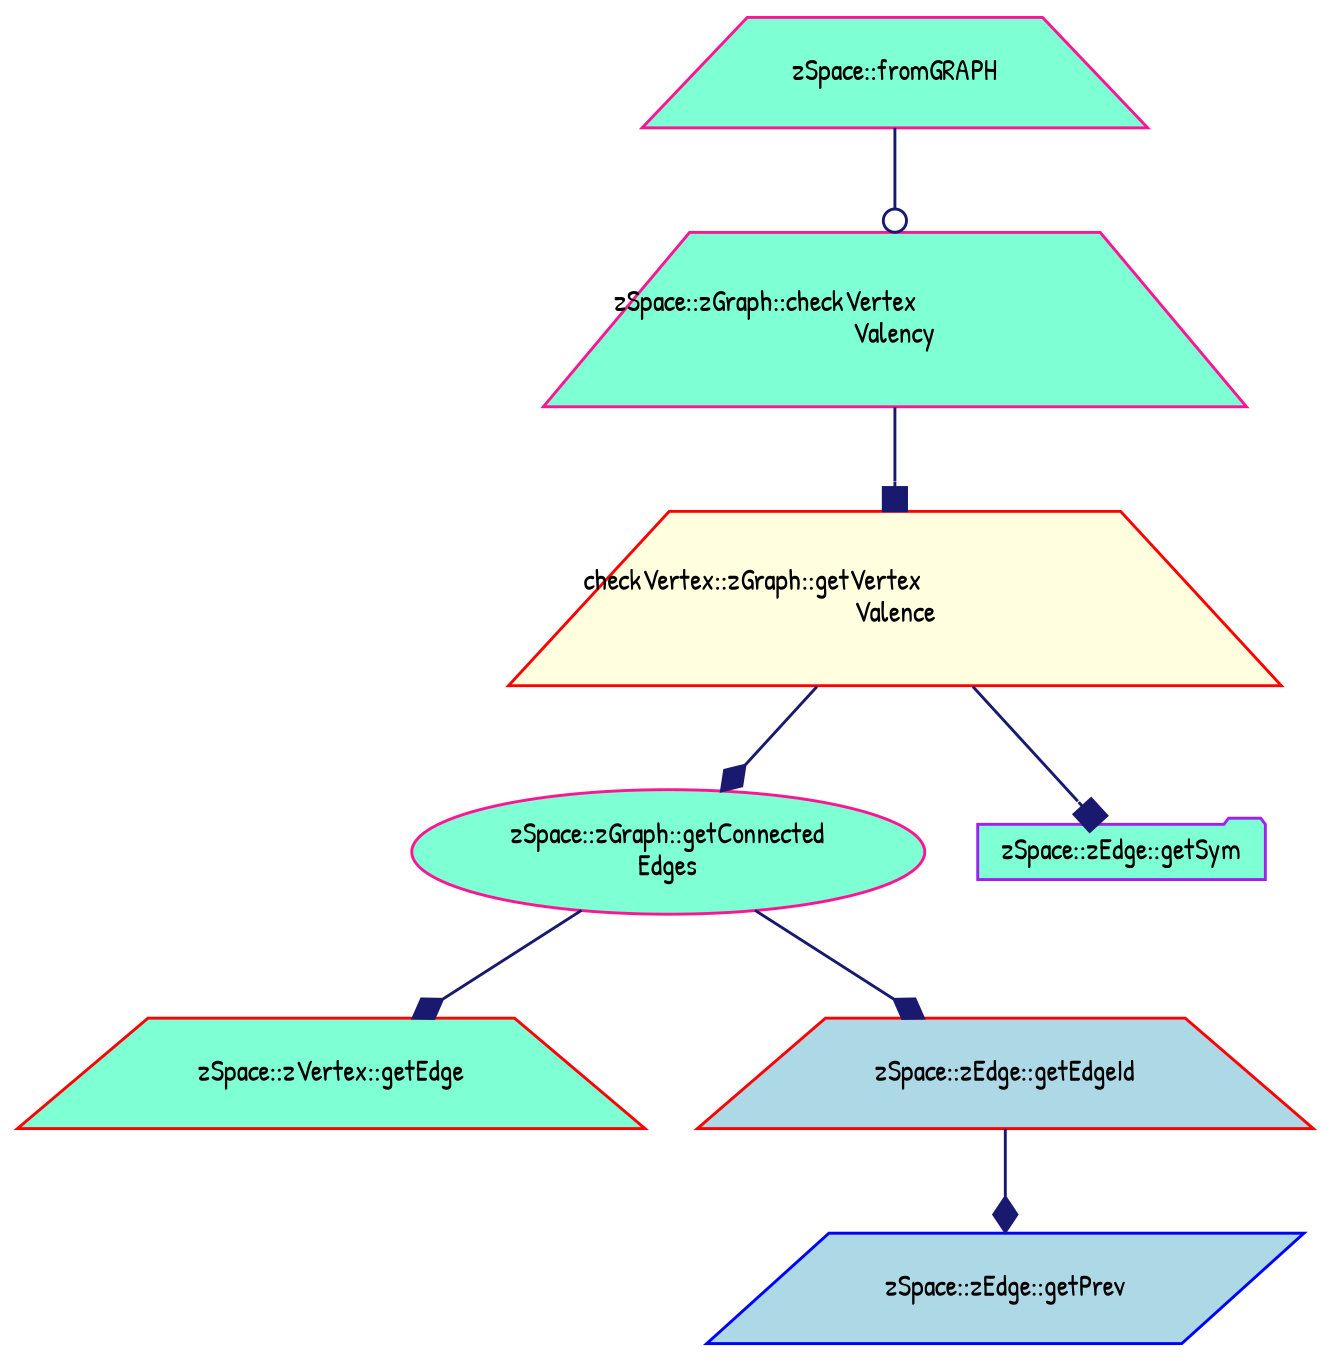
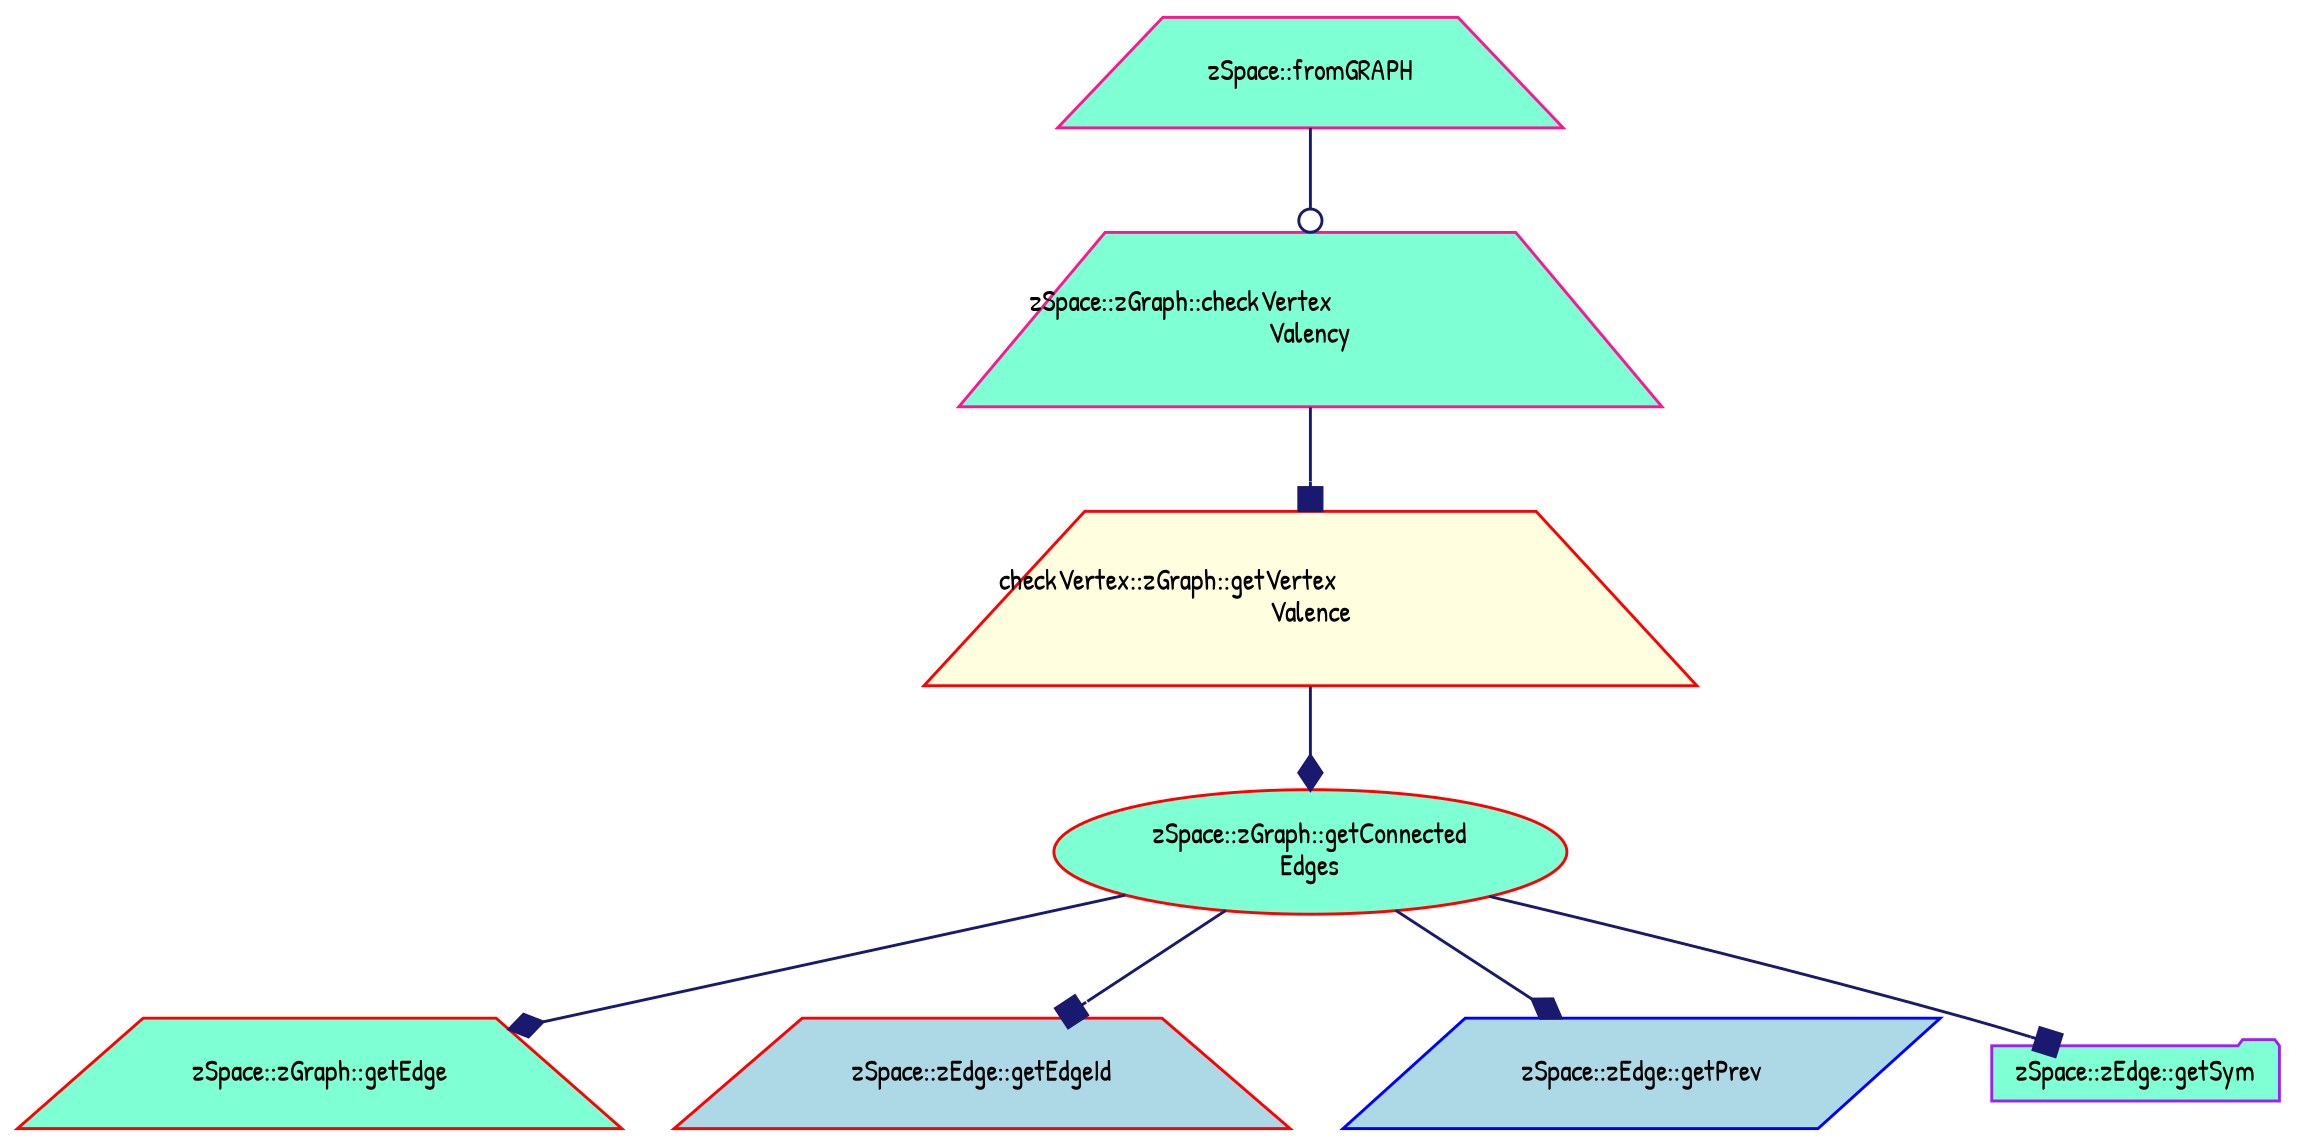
(1025, 744) -> (1761, 963)
(668, 852) -> (1310, 852)
(824, 955) -> (1157, 956)
(331, 1073) -> (320, 1073)
(1005, 1163) -> (1464, 955)
